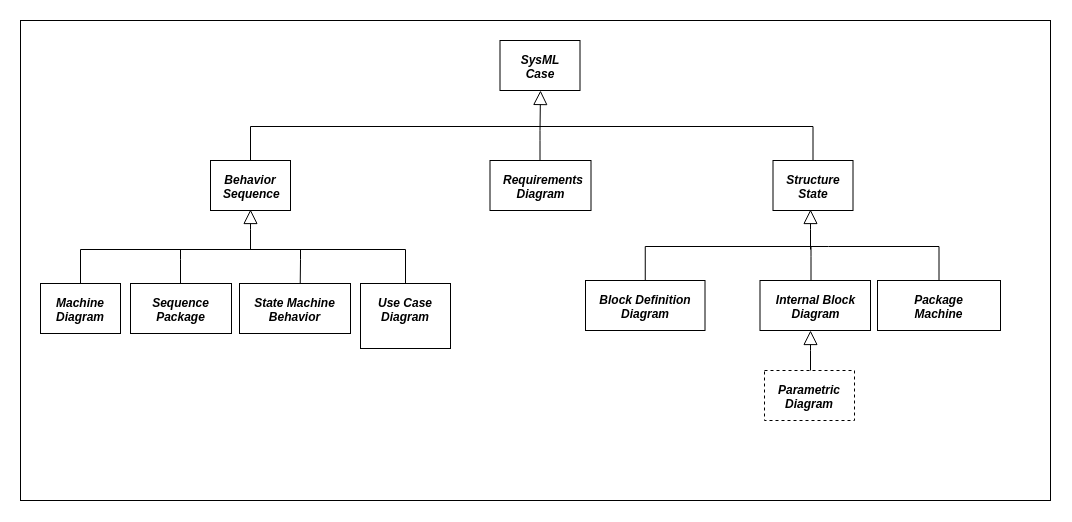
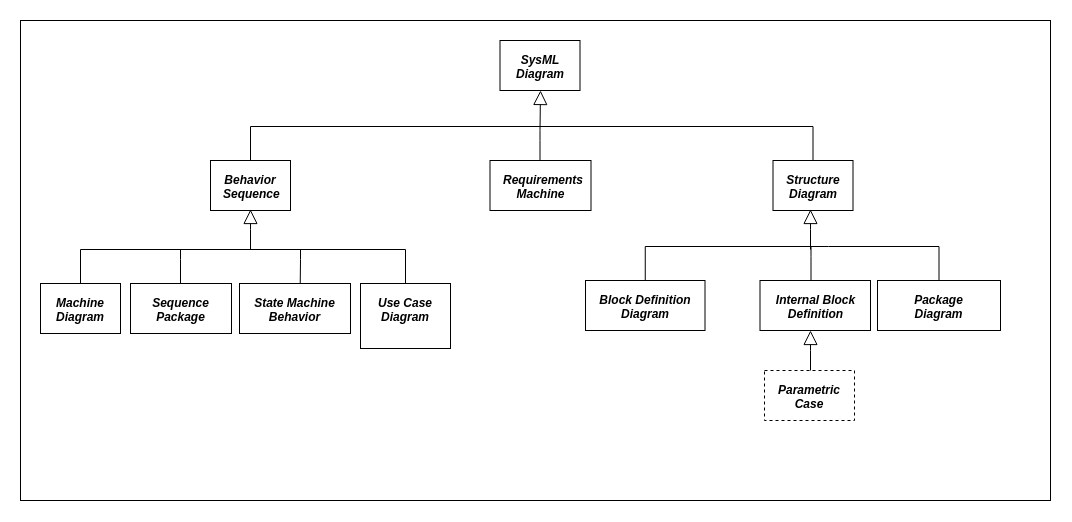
(541, 41) -> (541, 41)
(541, 161) -> (541, 161)
(814, 161) -> (814, 161)
(816, 281) -> (816, 281)
(939, 281) -> (939, 281)
(810, 371) -> (810, 371)
